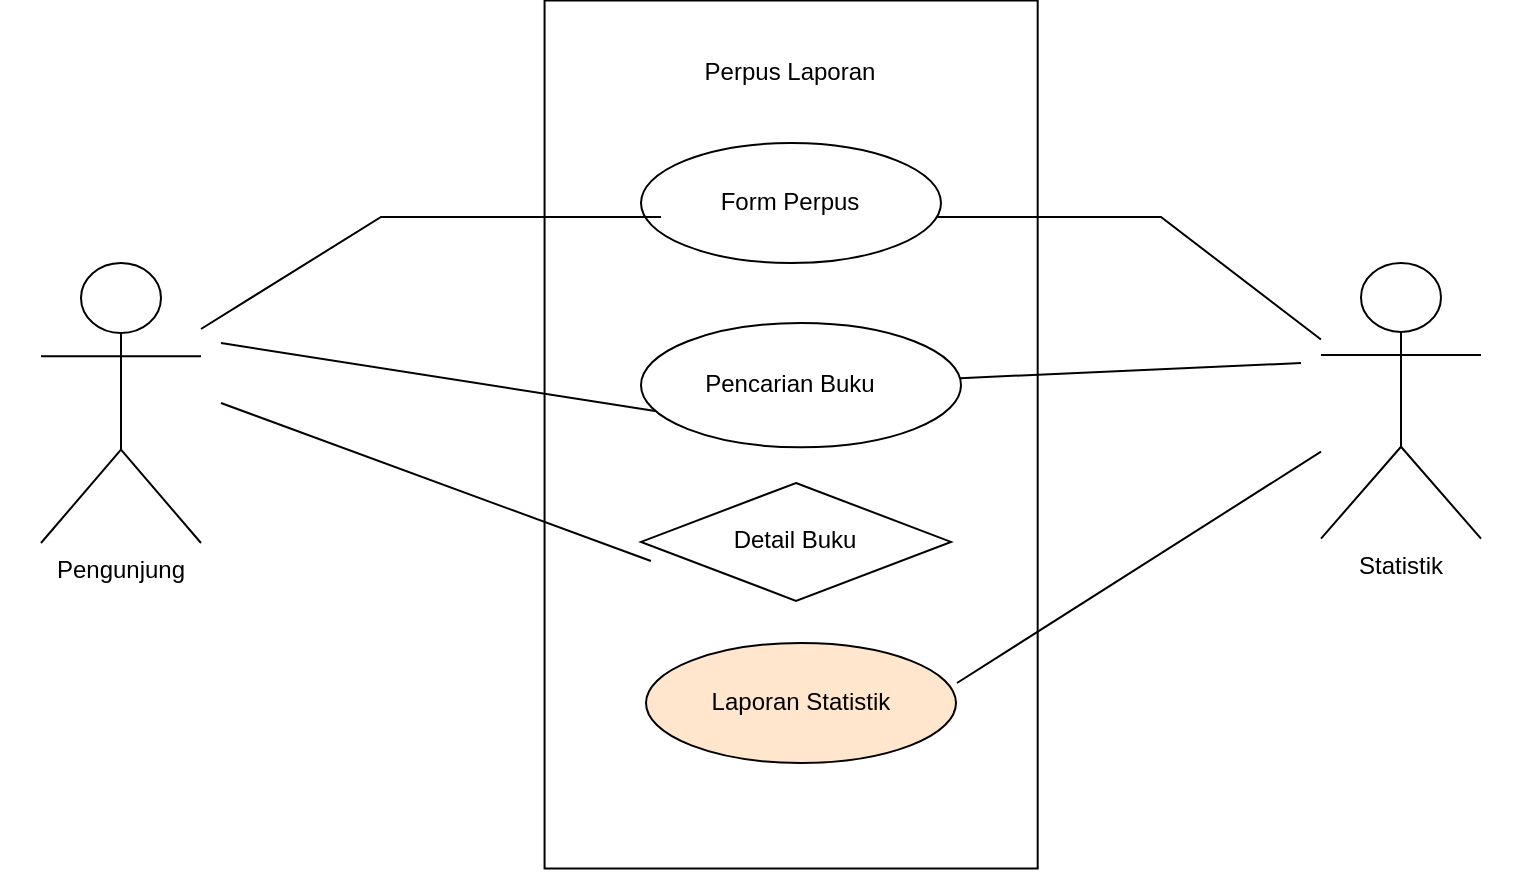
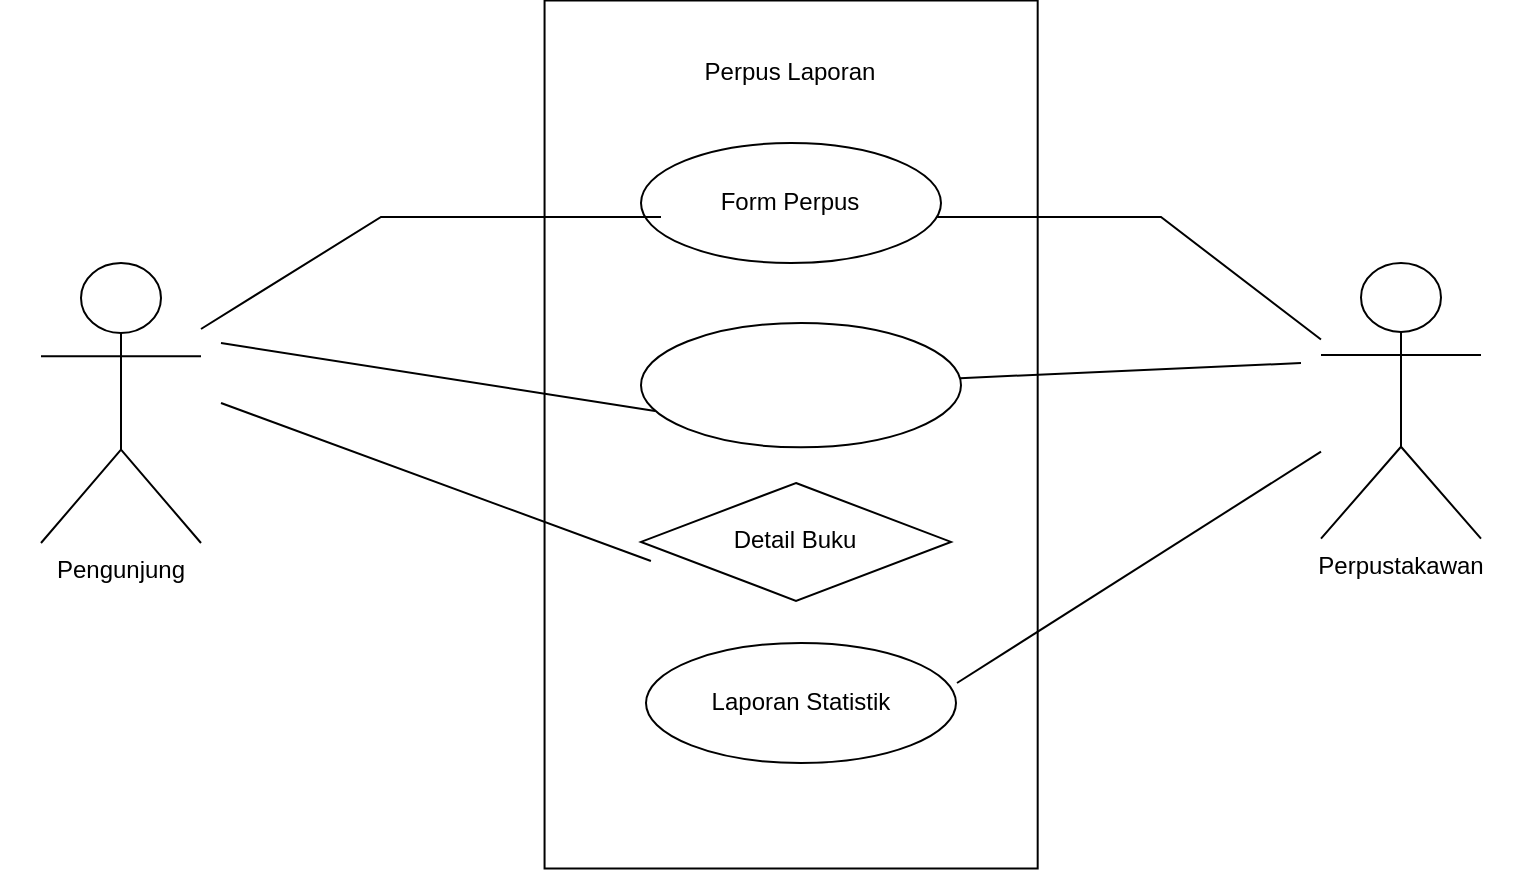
(791, 385) -> none
(1402, 567) -> (1402, 567)
(801, 703) -> (801, 703)
